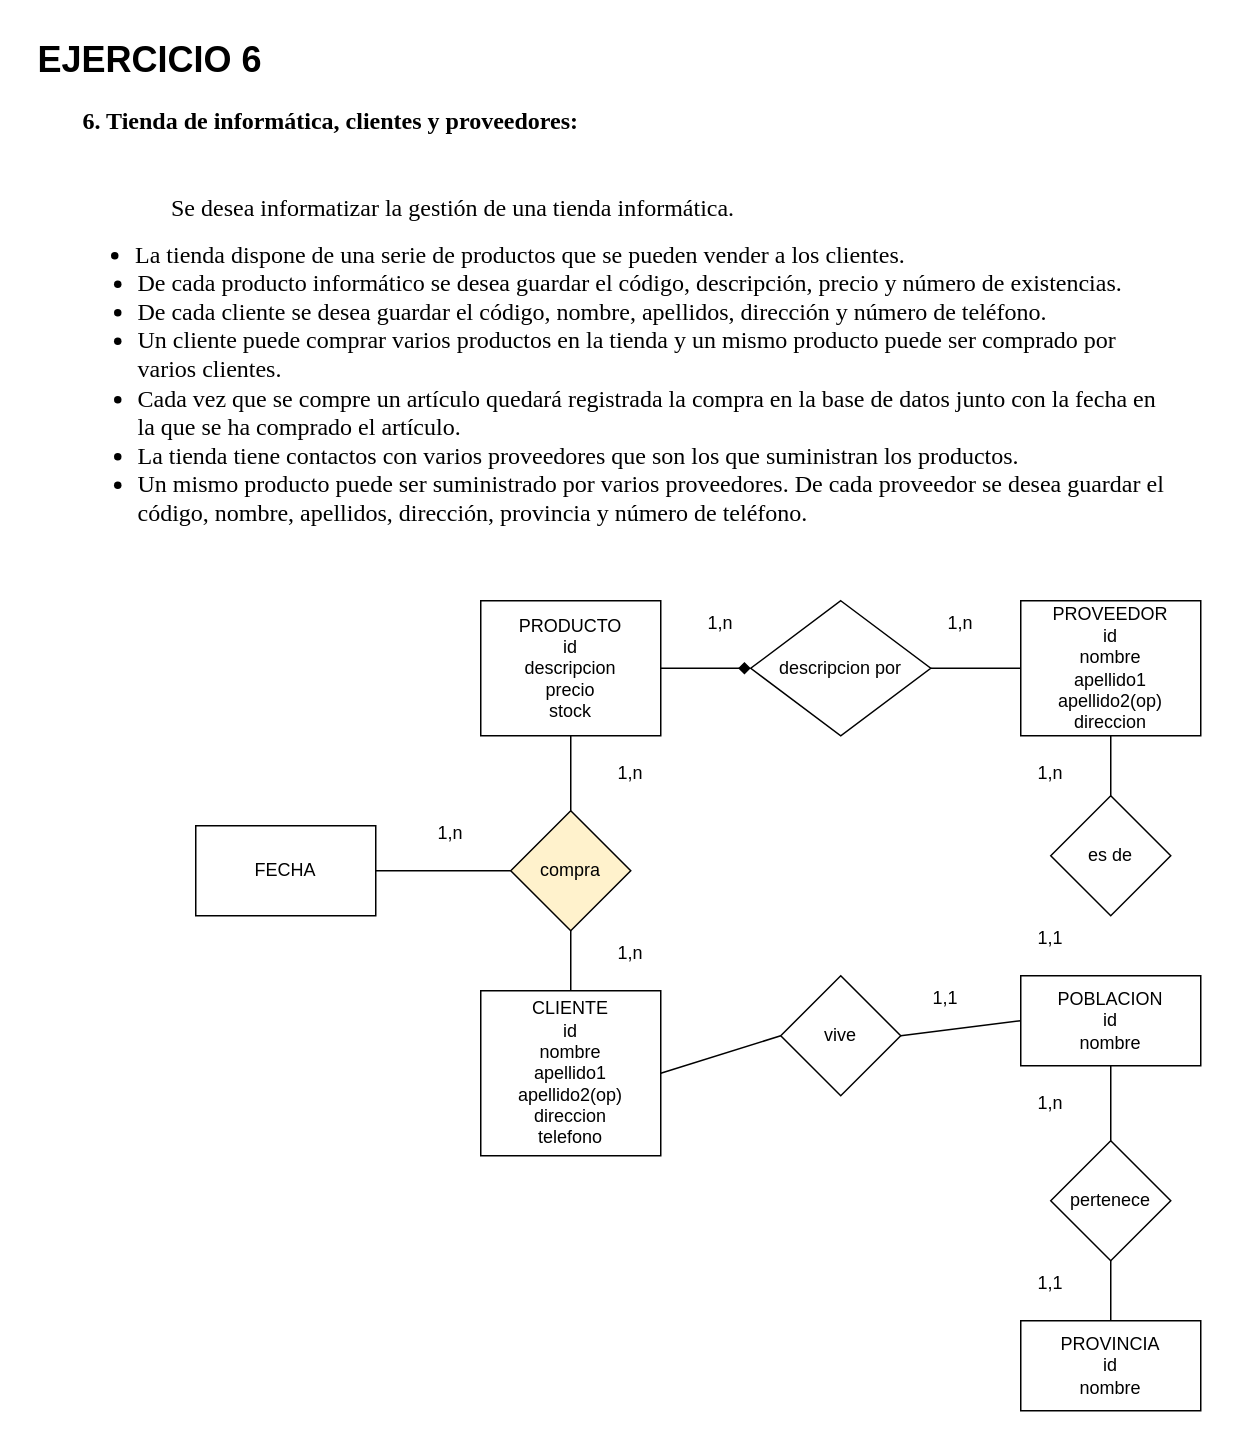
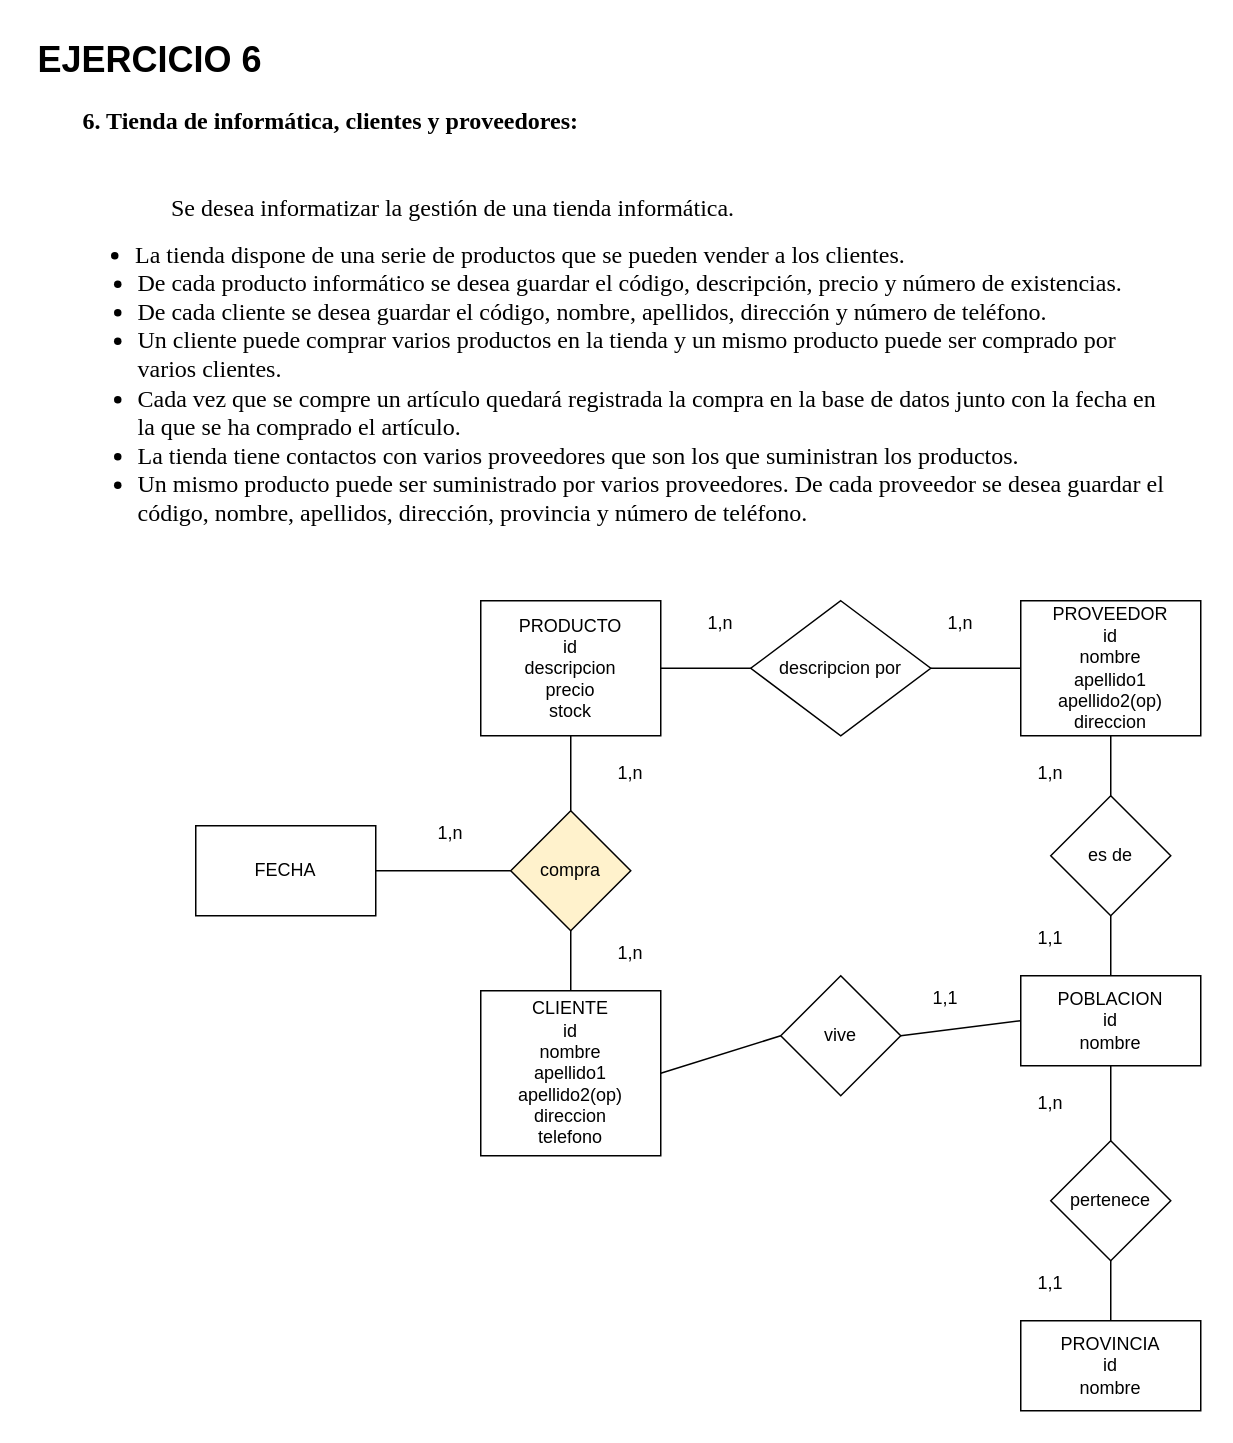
(738, 668) -> (743, 668)
none -> (1111, 946)
